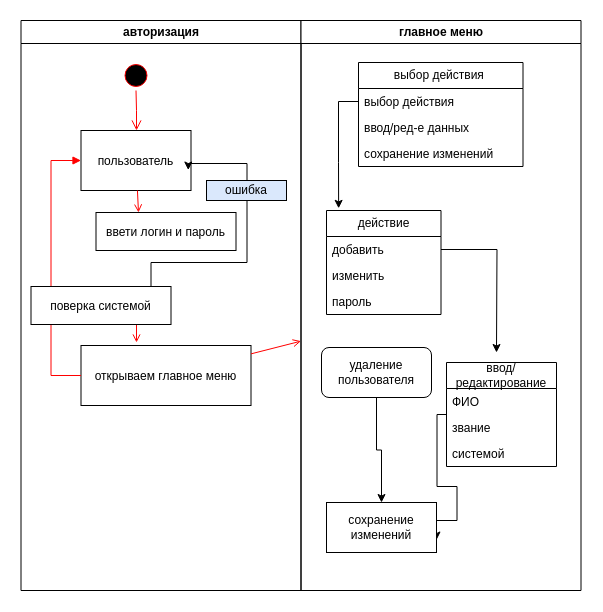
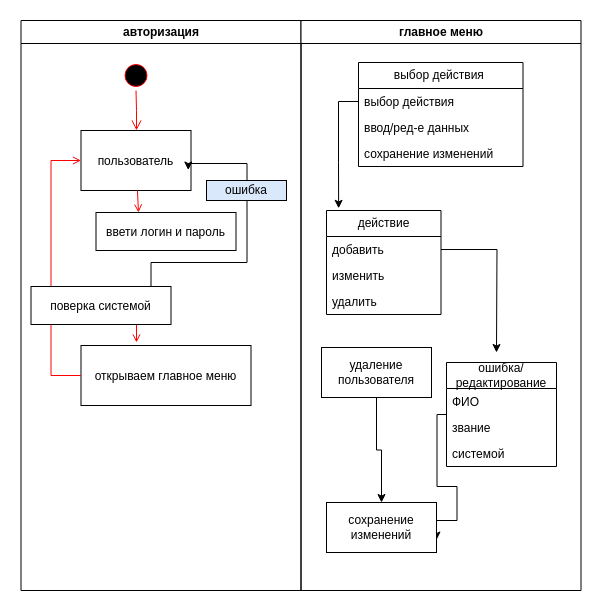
(71, 161) -> (74, 161)
(353, 303) -> (356, 303)
(274, 348) -> none
(377, 373) -> (377, 373)
(502, 376) -> (502, 376)
